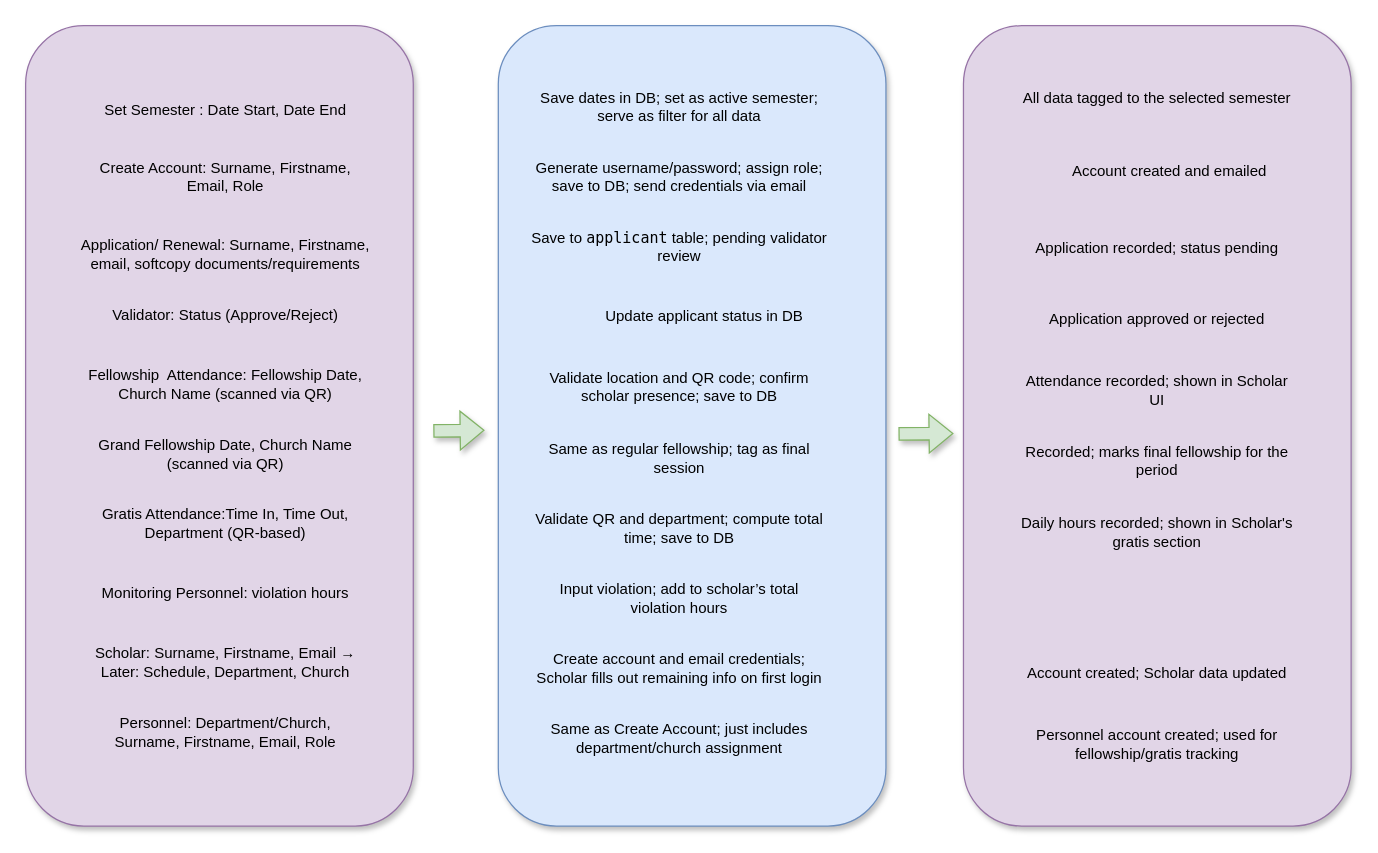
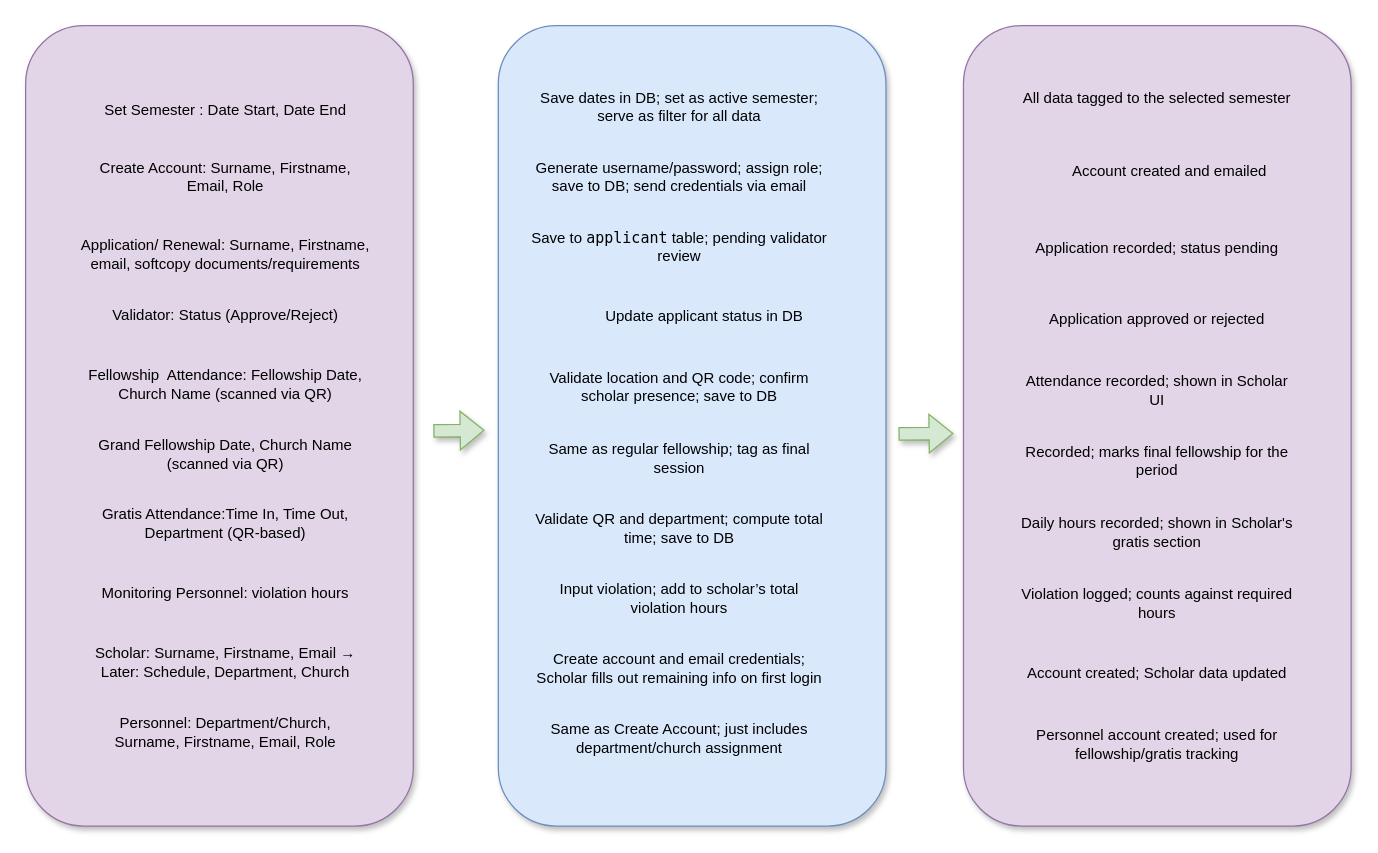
none -> (1157, 603)
